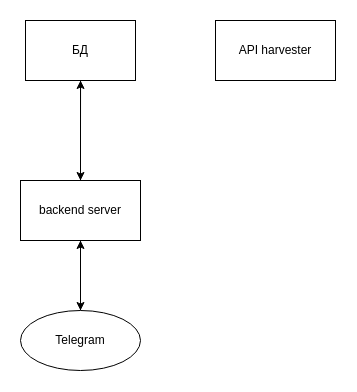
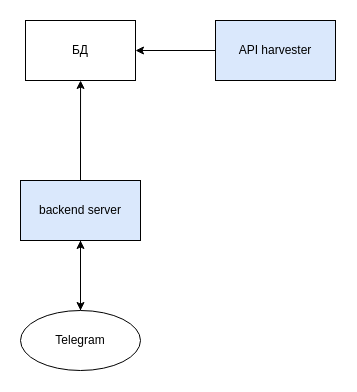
none -> (179, 51)
(276, 51) -> (276, 51)
(81, 82) -> none
(81, 211) -> (81, 211)
